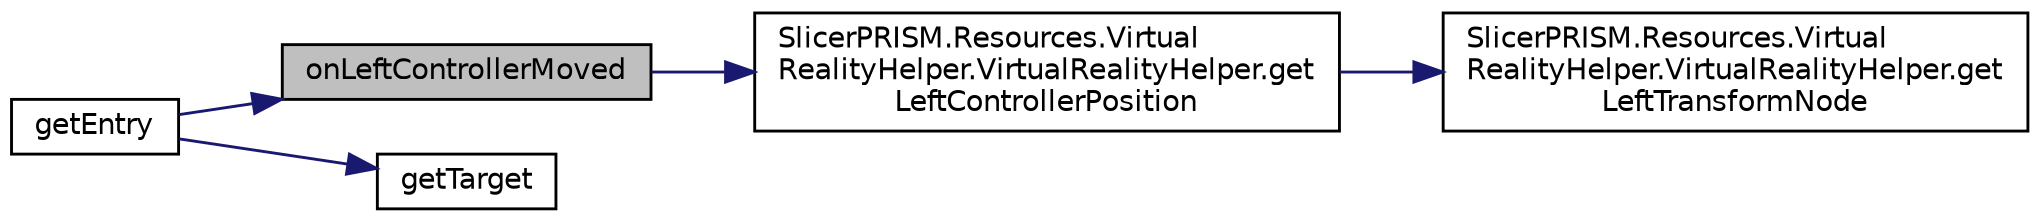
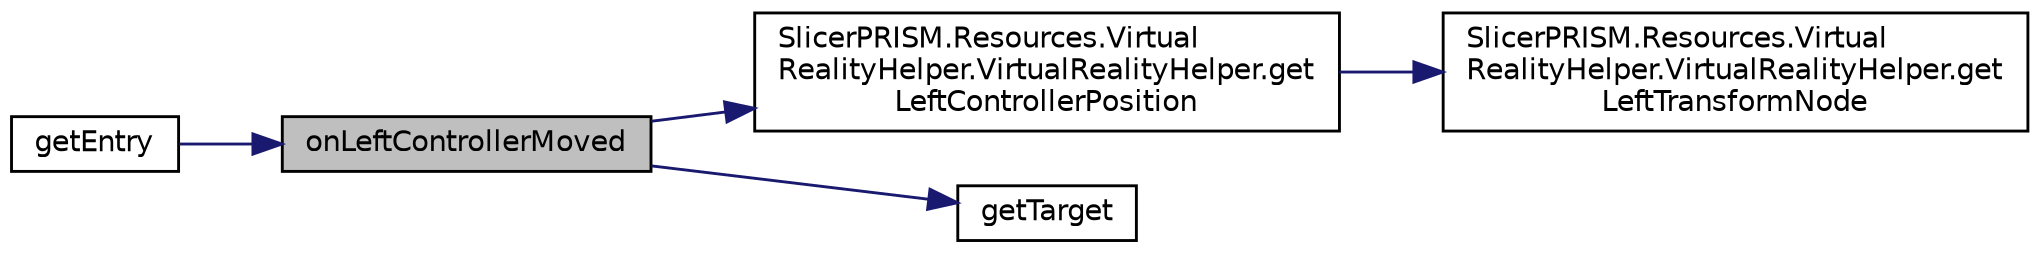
(263, 152) -> (790, 183)
